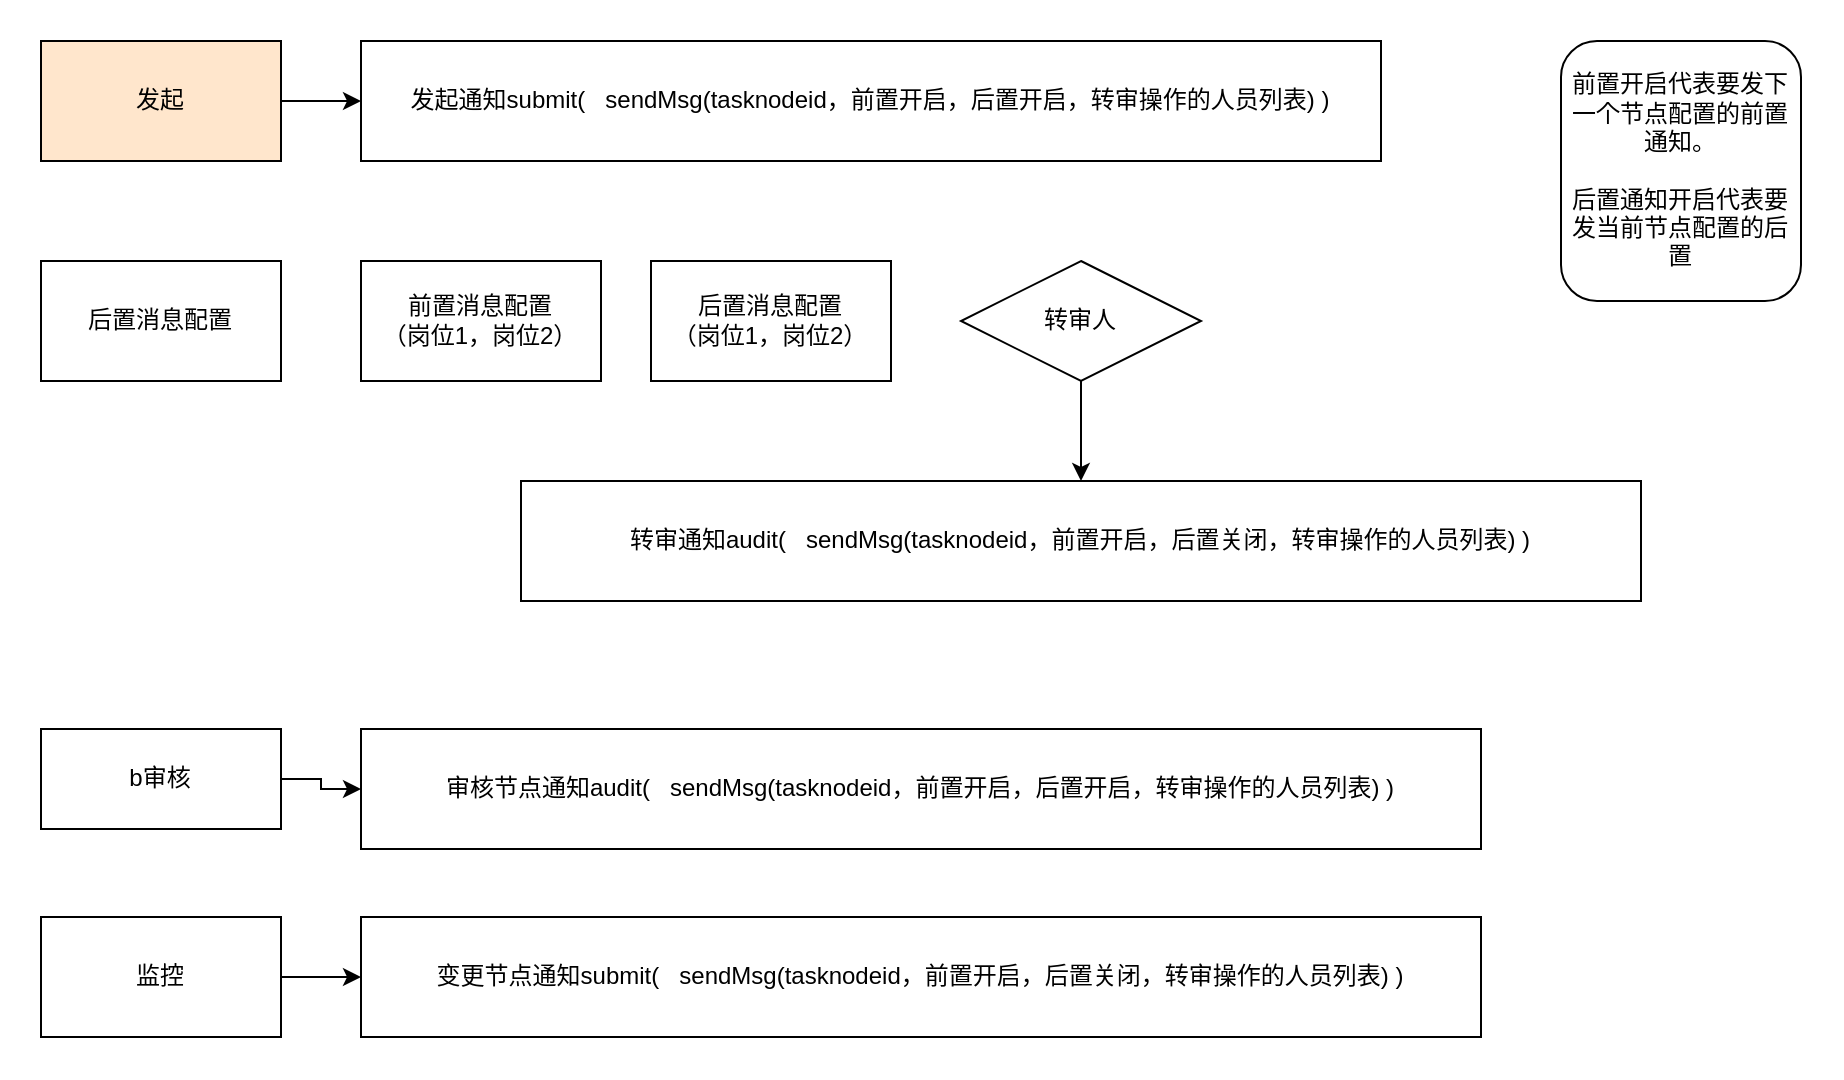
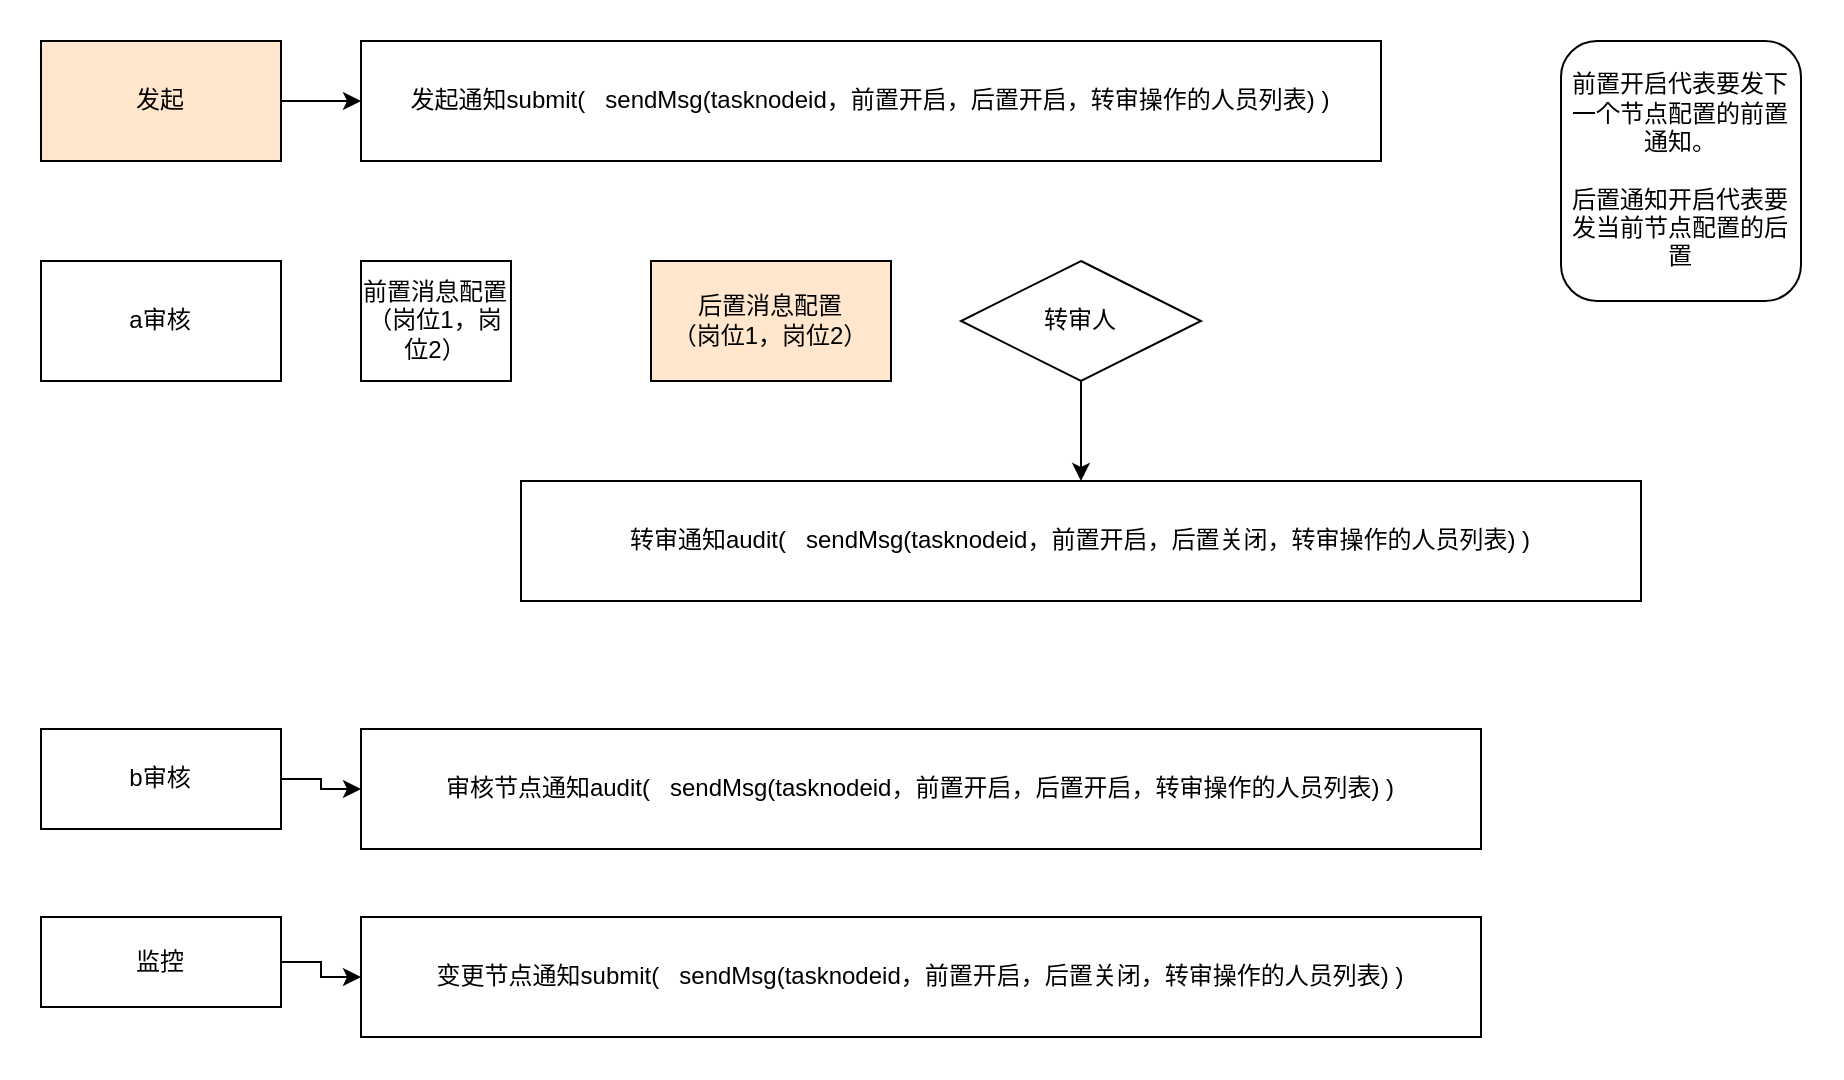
(161, 321) -> (161, 321)
(481, 321) -> (436, 321)
(771, 321) -> (771, 321)
(161, 977) -> (161, 962)
